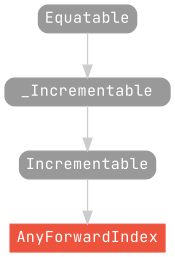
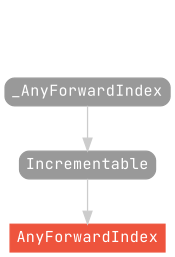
(88, 19) -> none
(88, 92) -> (88, 92)
